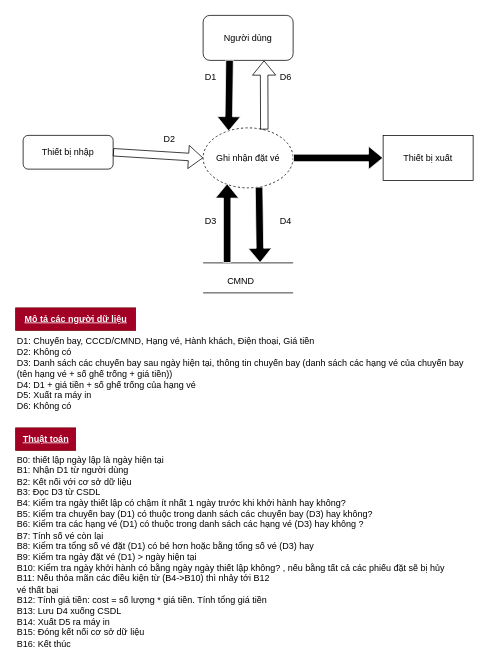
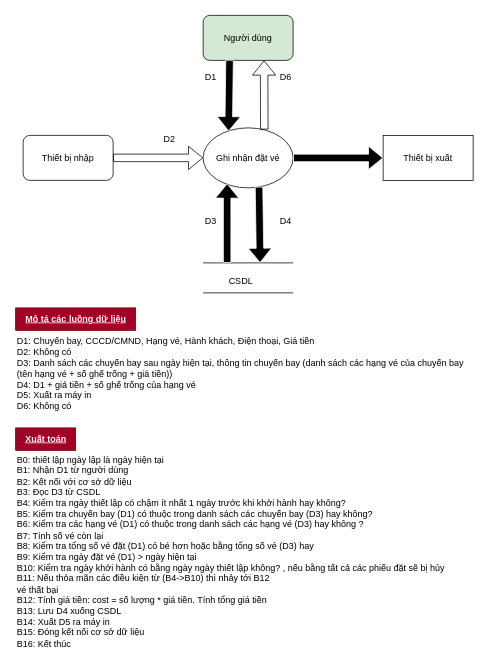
(248, 38) -> (248, 38)
(68, 152) -> (68, 158)
(248, 158) -> (248, 158)
(241, 282) -> (241, 282)
(76, 319) -> (76, 319)
(46, 439) -> (46, 439)
